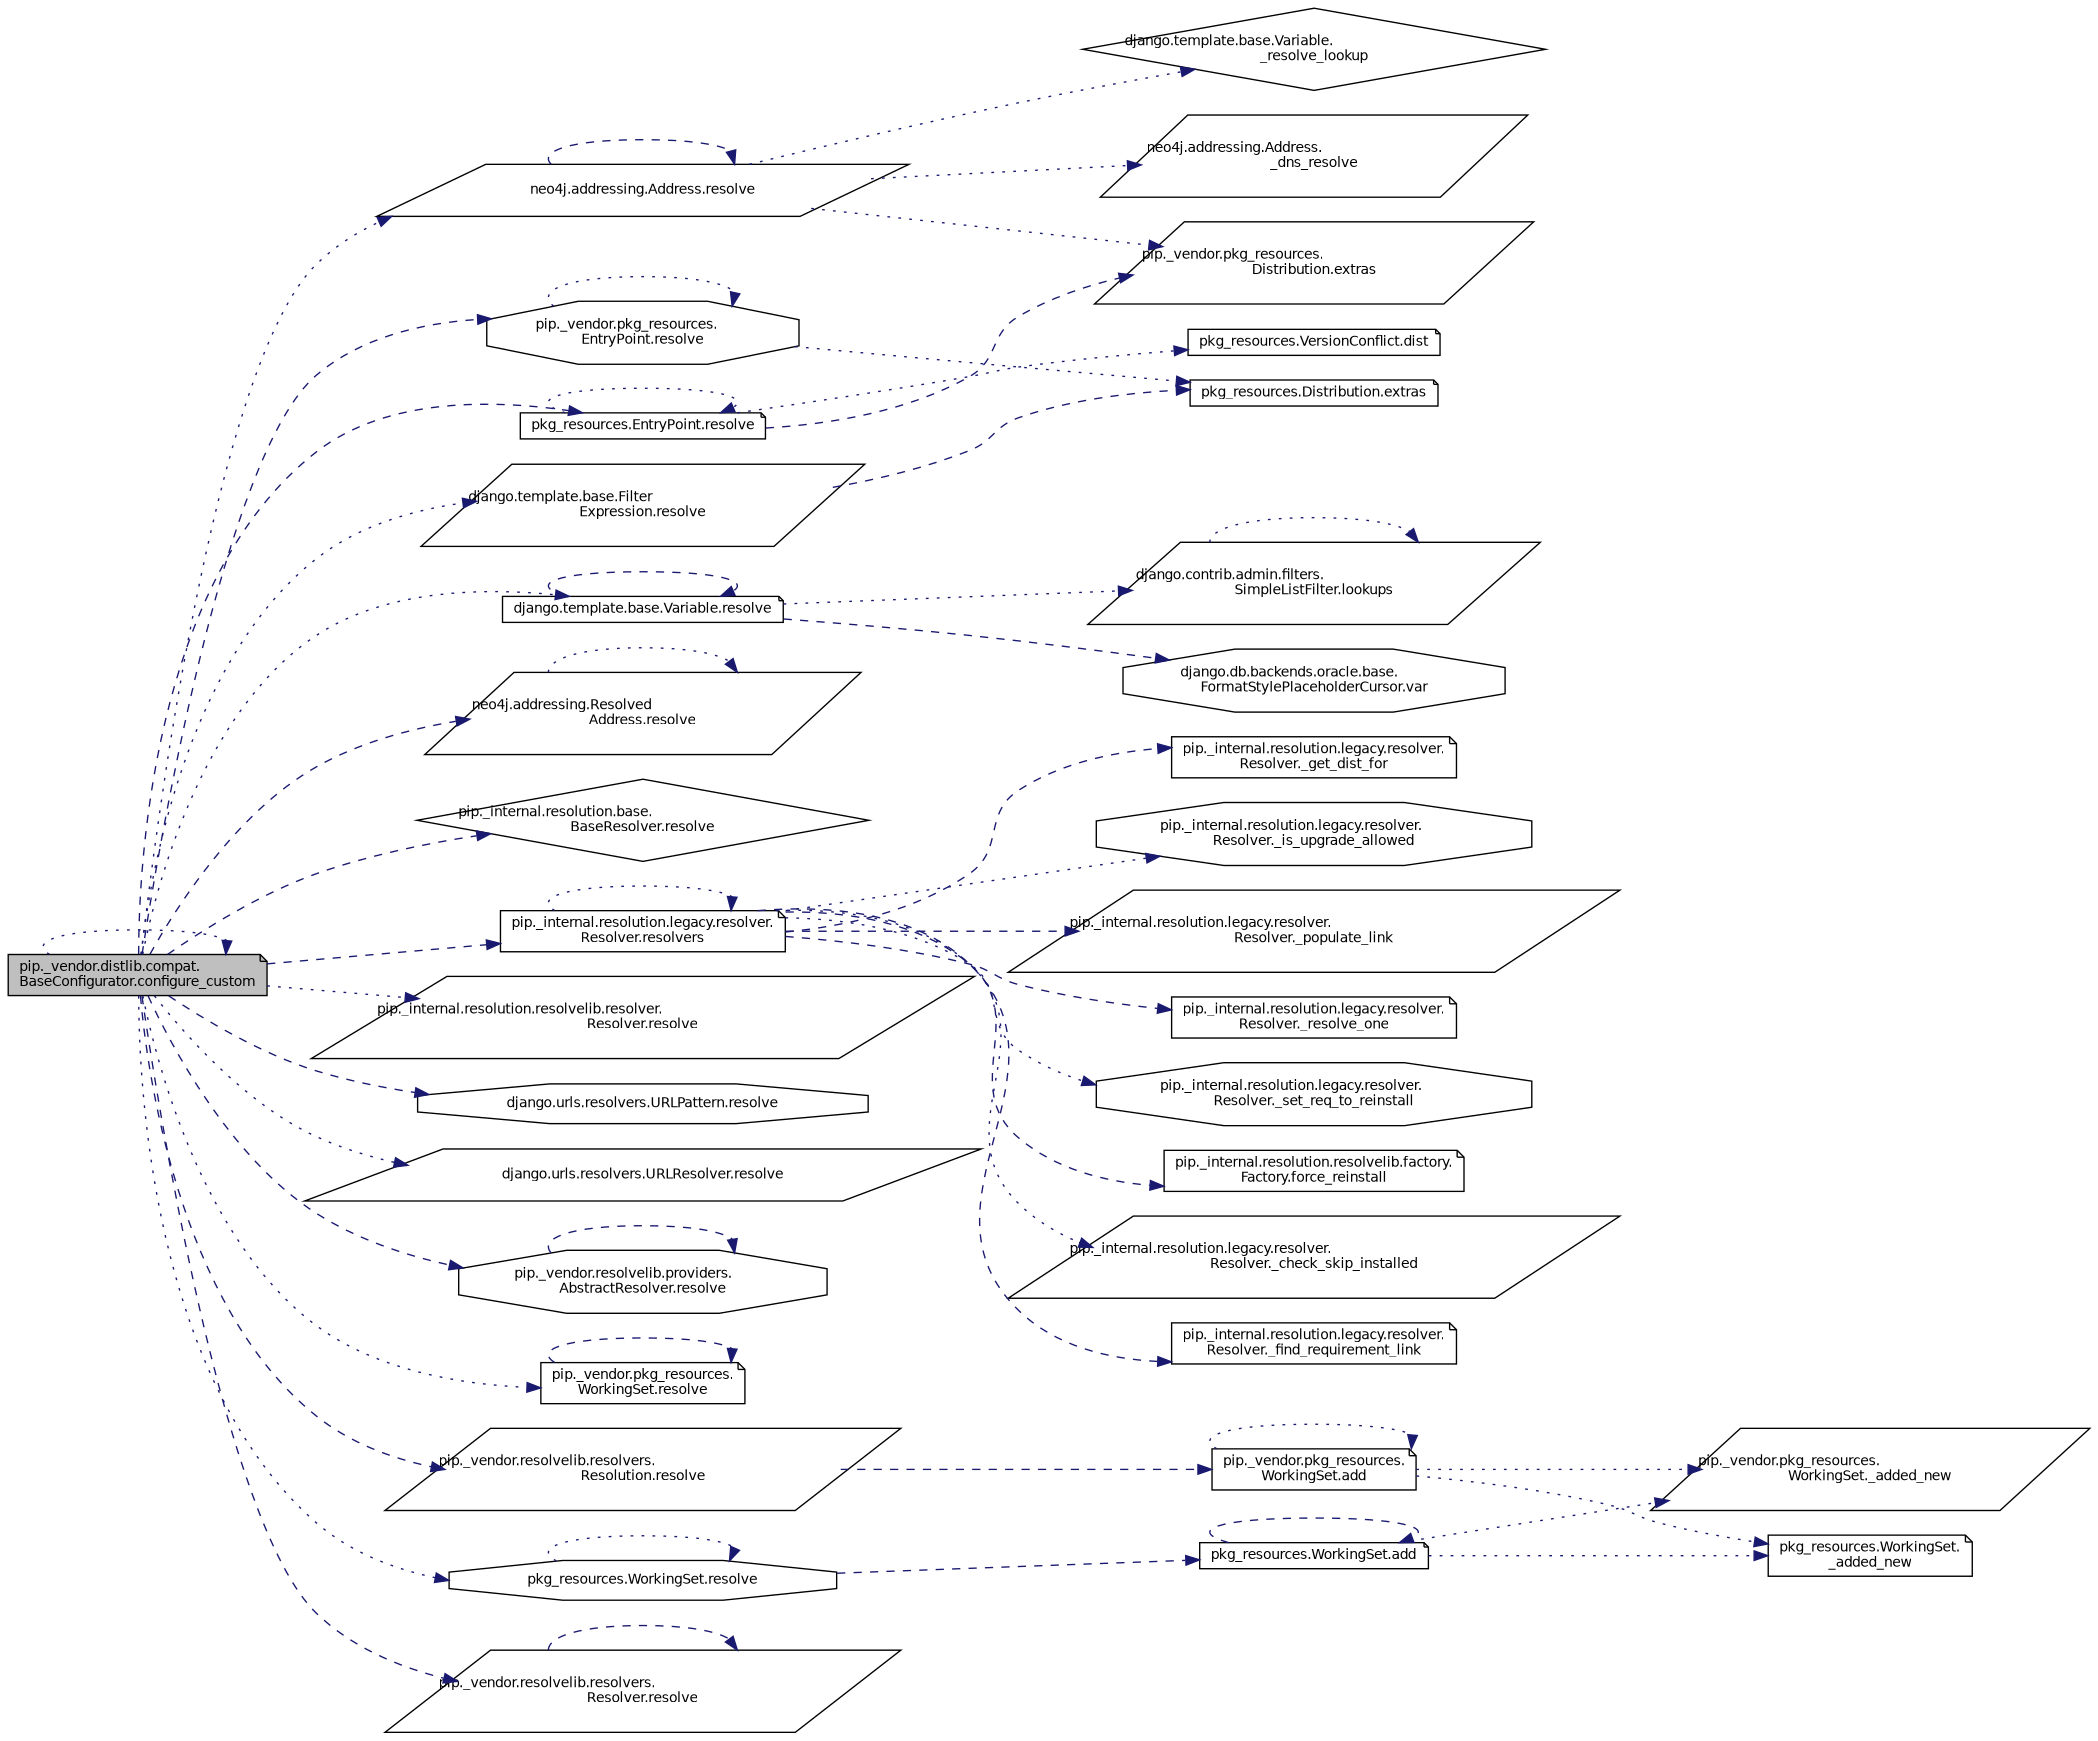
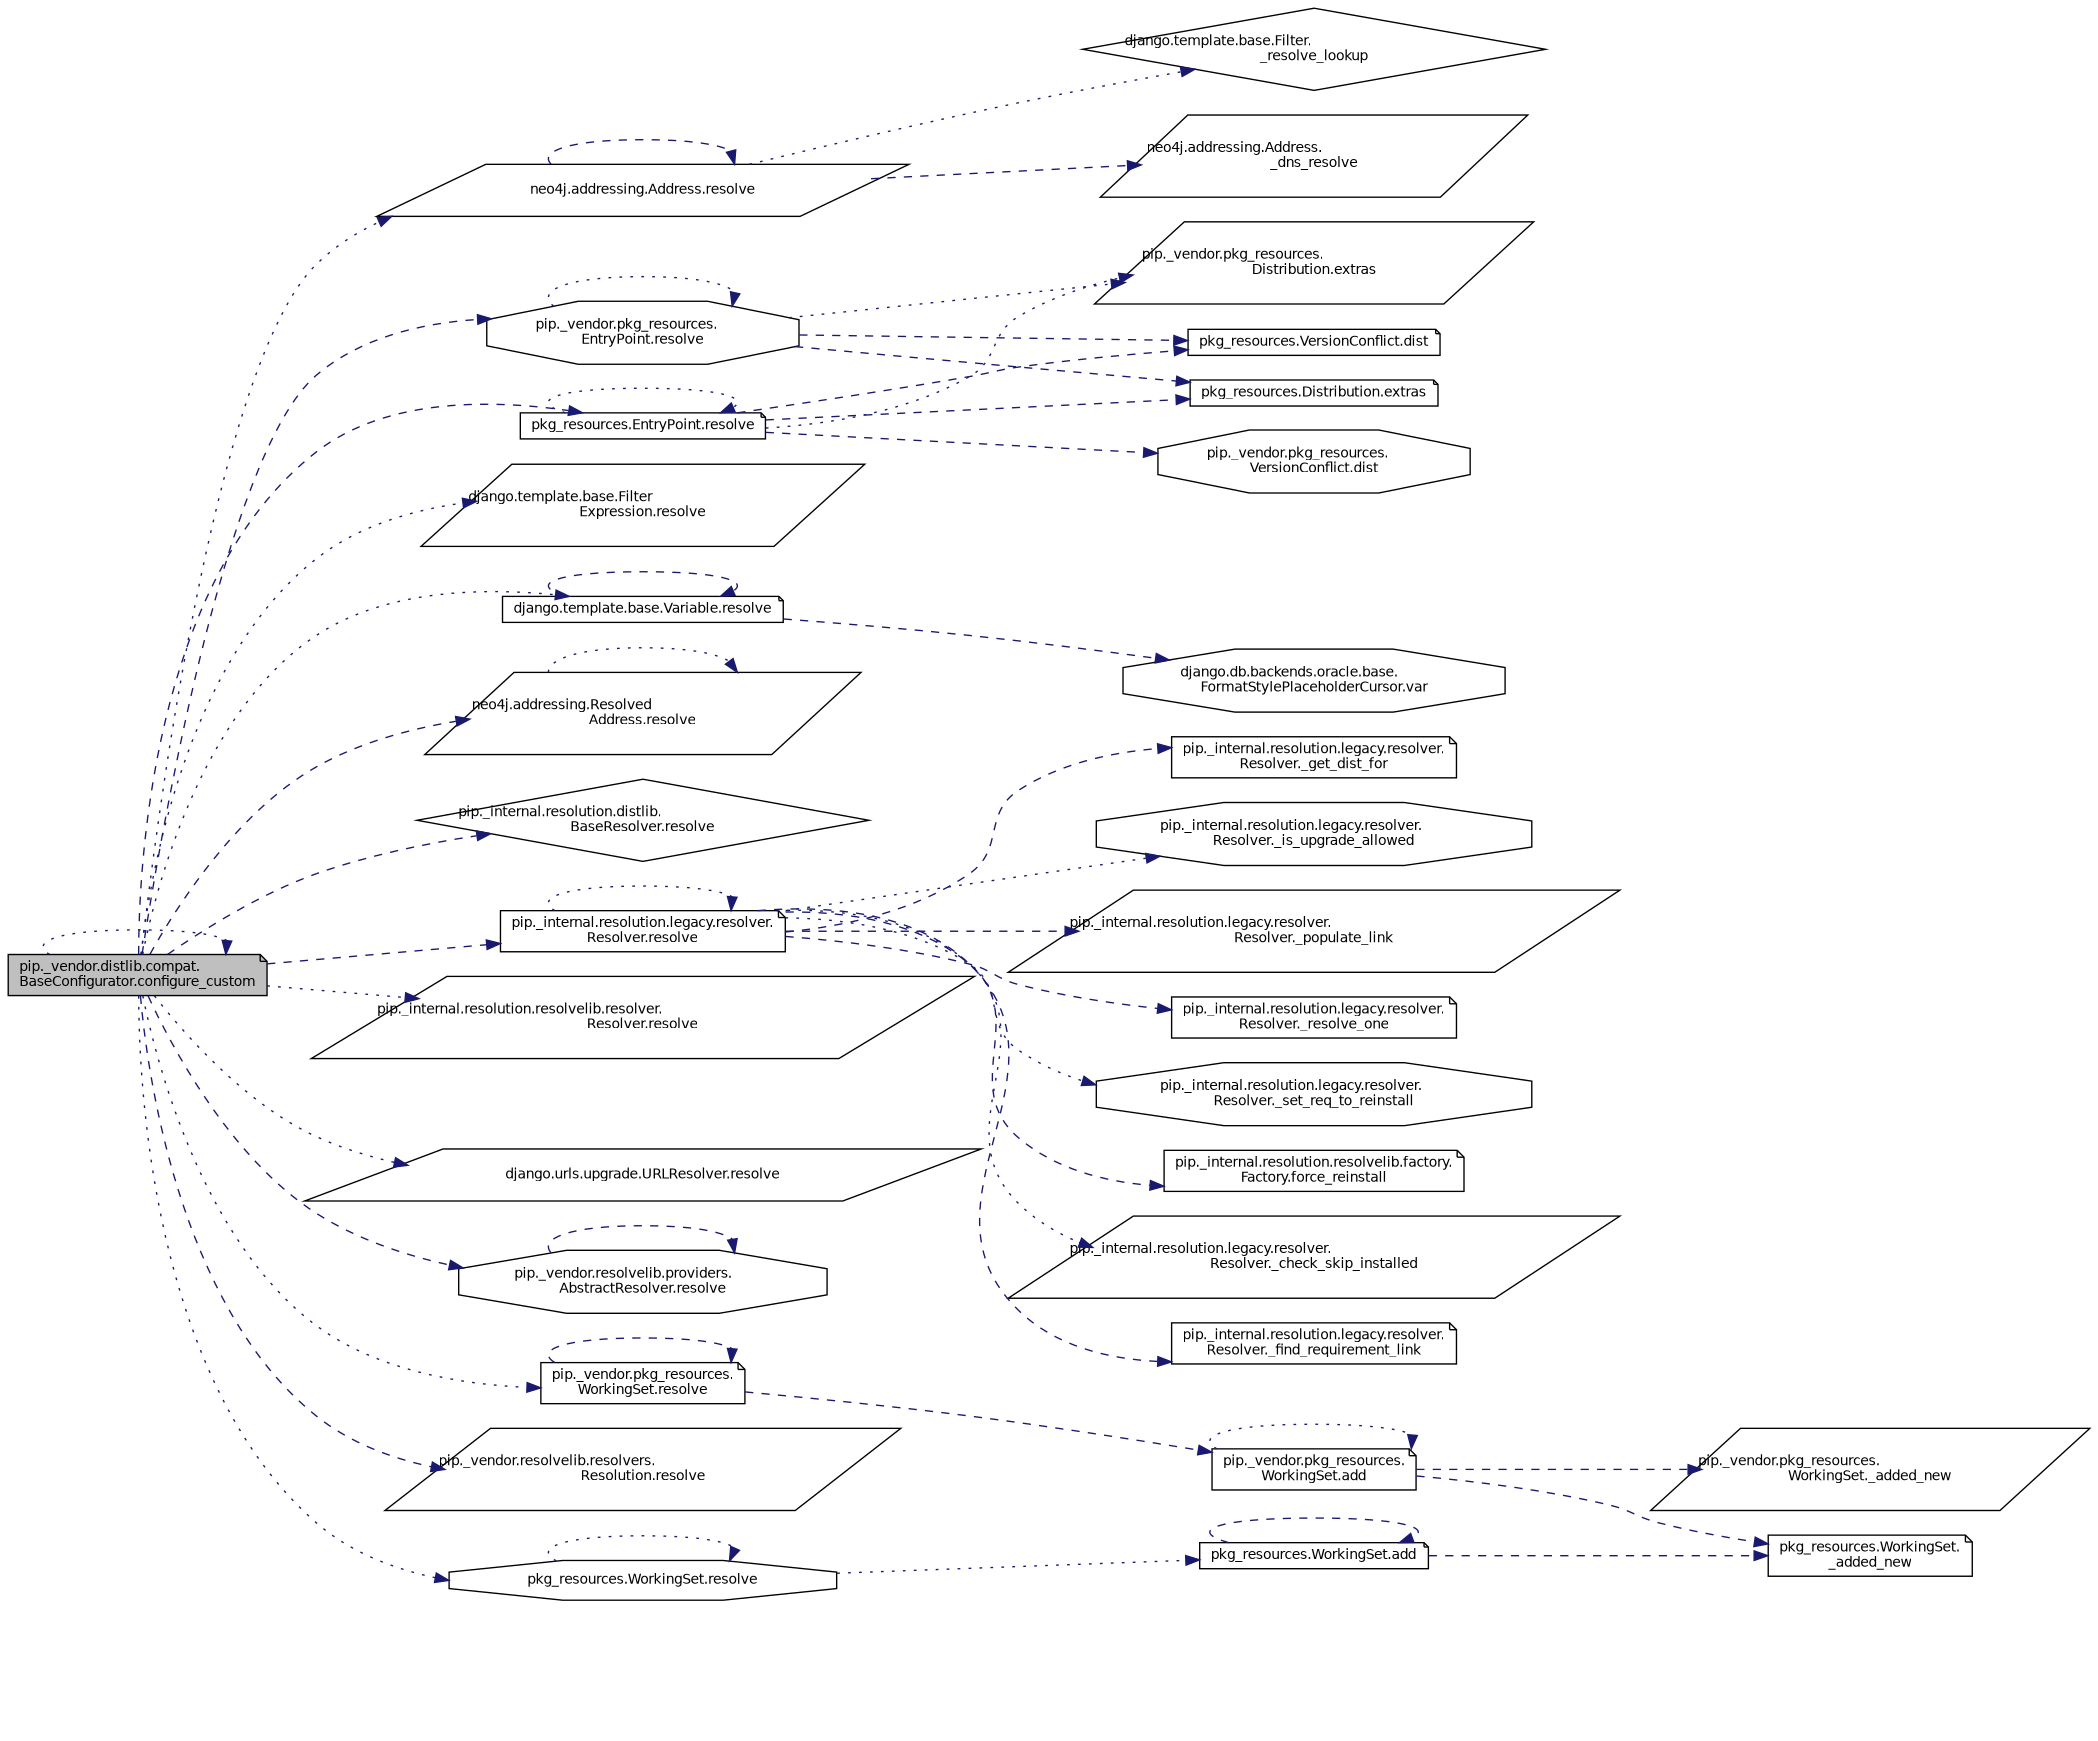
(1314, 49) -> (1314, 49)
(999, 172) -> (999, 172)
(980, 227) -> (950, 301)
none -> (987, 338)
(967, 362) -> (967, 362)
(934, 383) -> (934, 383)
(941, 391) -> (941, 391)
(1001, 428) -> (971, 410)
none -> (1314, 462)
(1314, 583) -> none
(643, 820) -> (643, 820)
(643, 931) -> (643, 931)
(643, 1104) -> none
(643, 1175) -> (643, 1175)
(1019, 1469) -> (972, 1416)
(1552, 1469) -> (1552, 1469)
(1587, 1500) -> (1587, 1500)
(1527, 1523) -> none
(1591, 1556) -> (1591, 1556)
(1011, 1567) -> (1011, 1567)
(643, 1691) -> none
